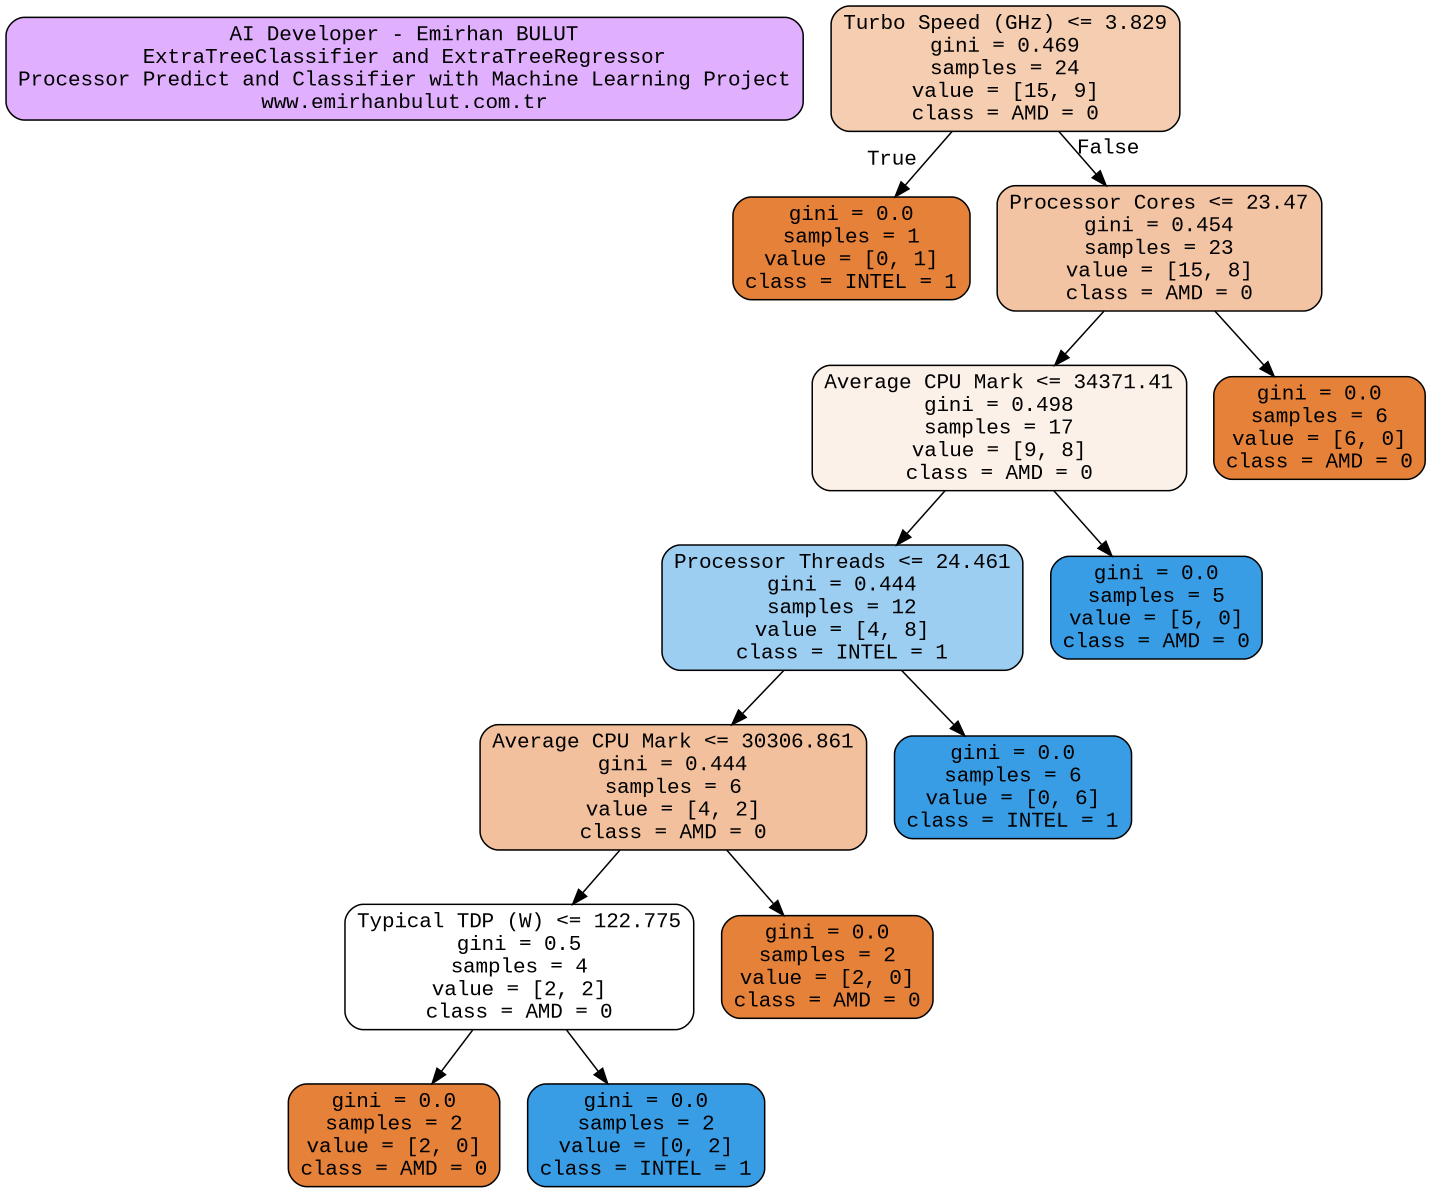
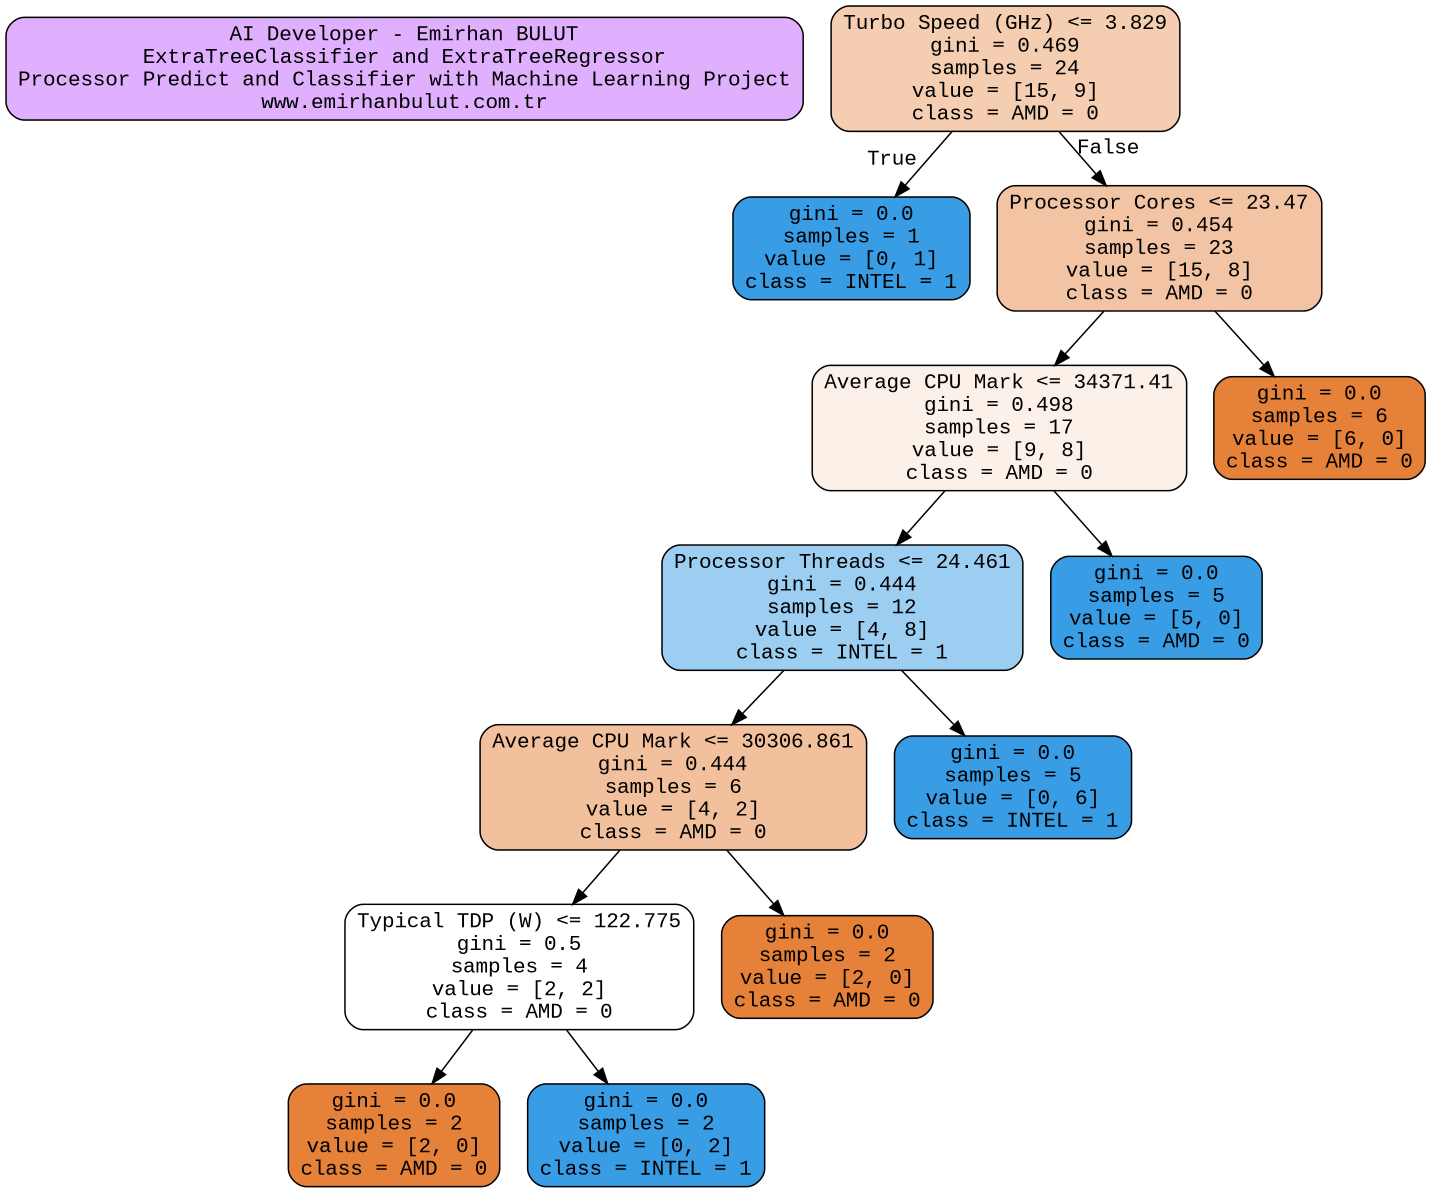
(851, 248) -> (851, 248)
(1013, 787) -> (1013, 787)
